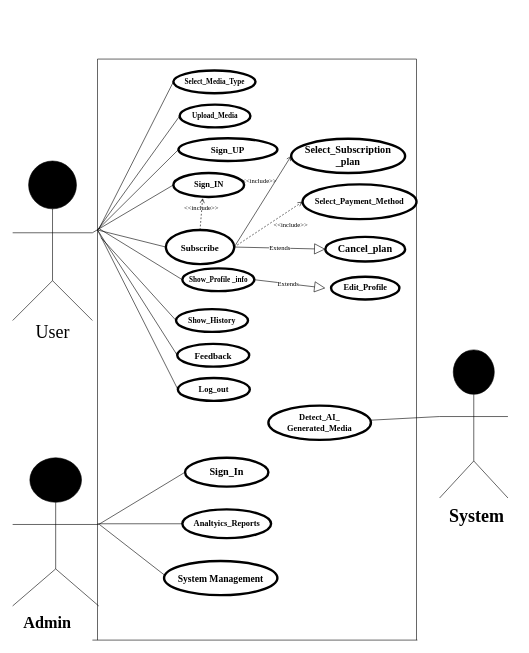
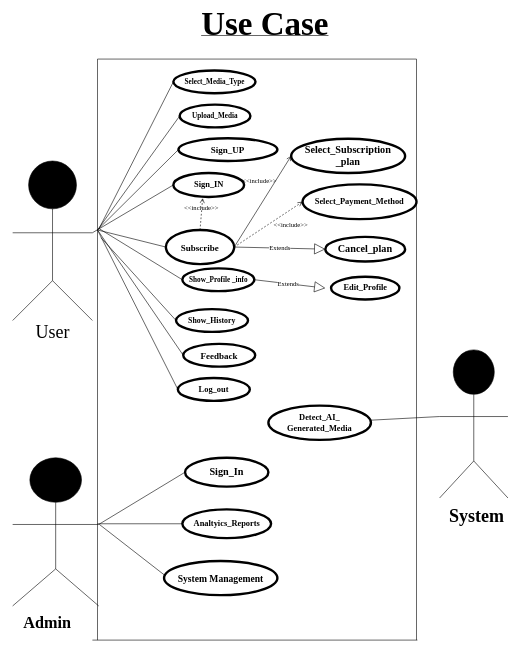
none -> (265, 24)
(213, 356) -> (219, 356)
